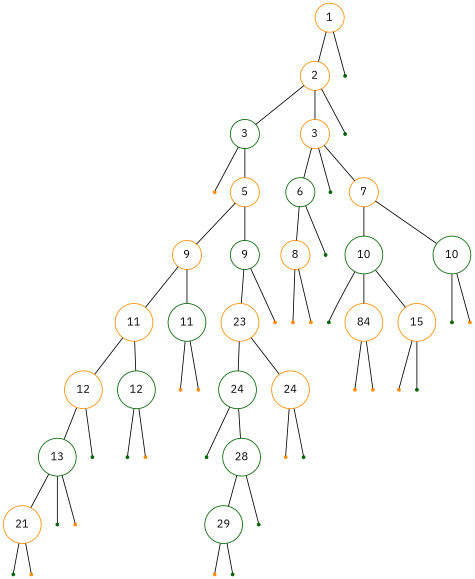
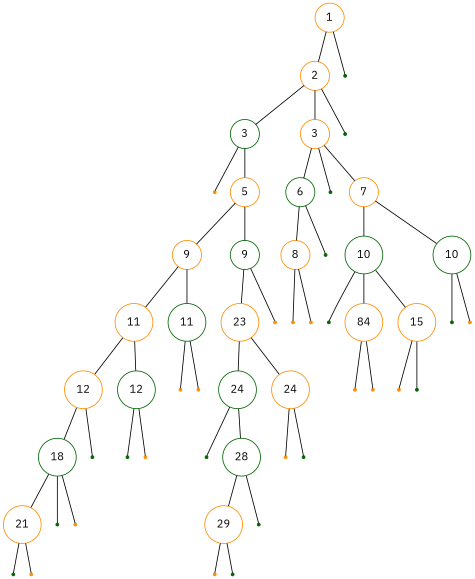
(57, 457) -> (57, 457)
(224, 525) -> (224, 525)
